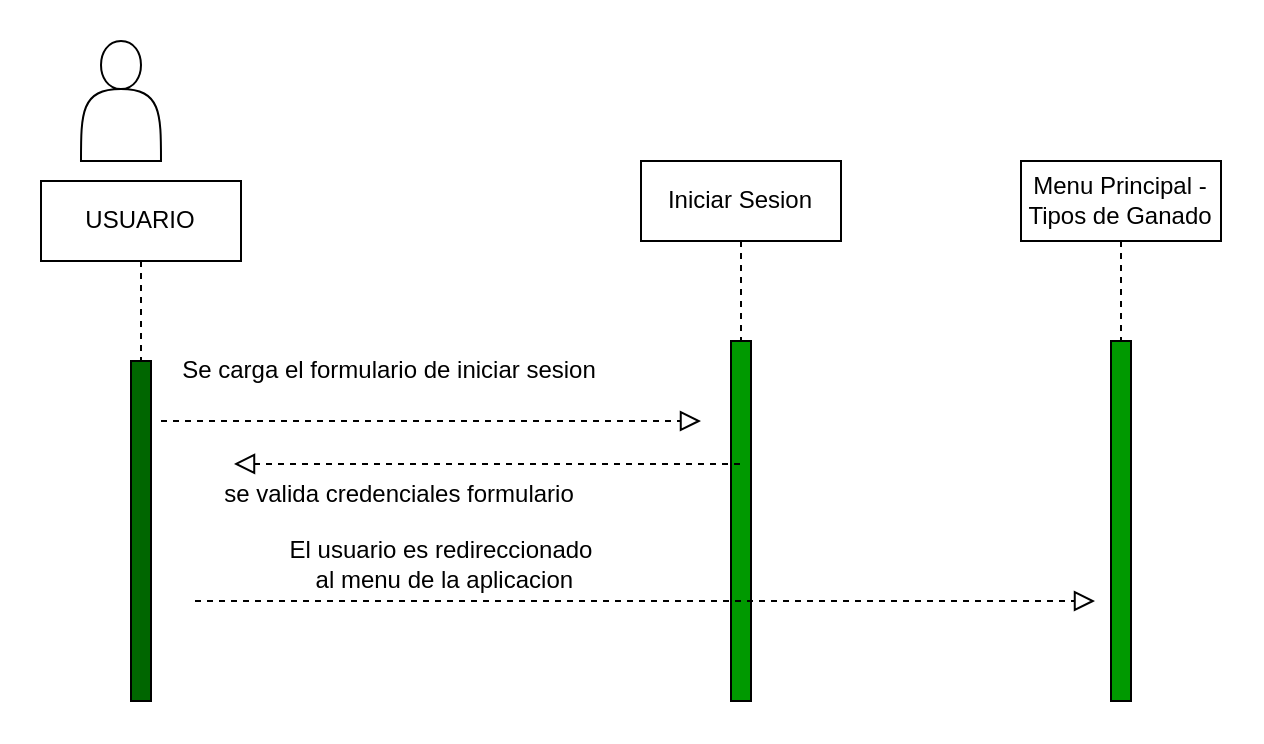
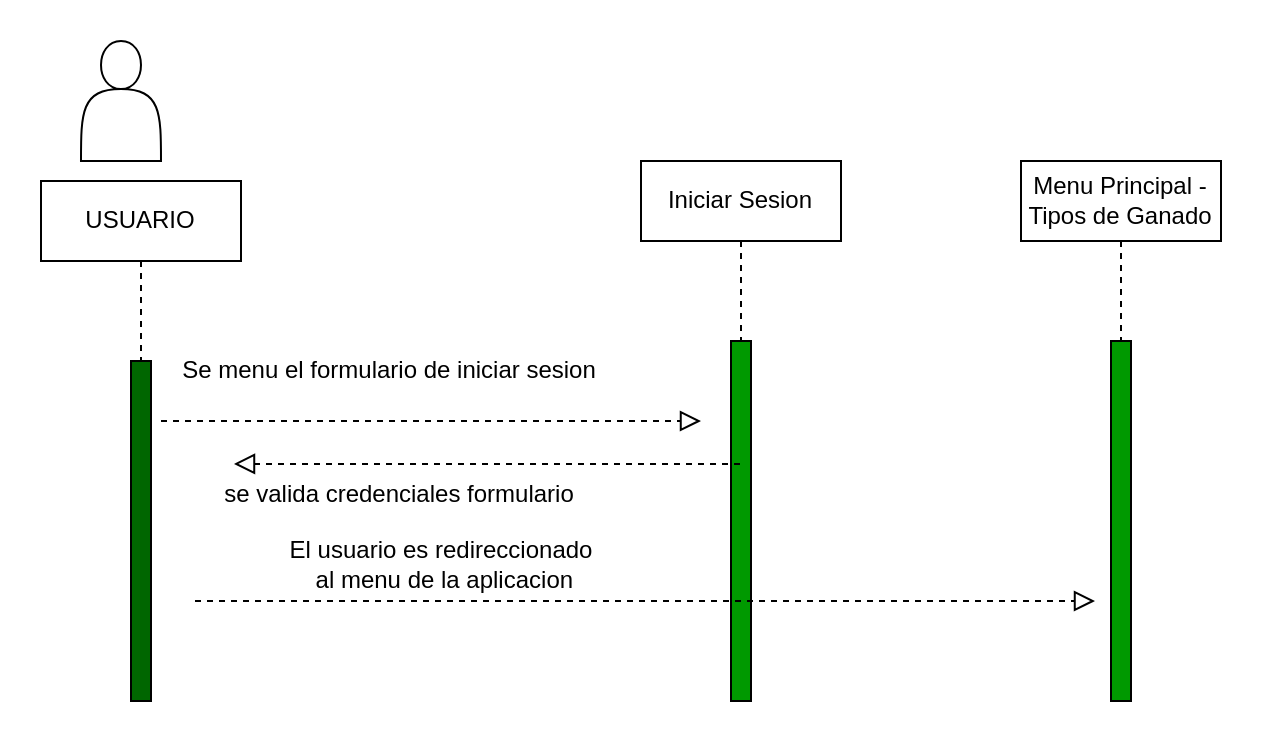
(390, 371) -> (390, 371)
